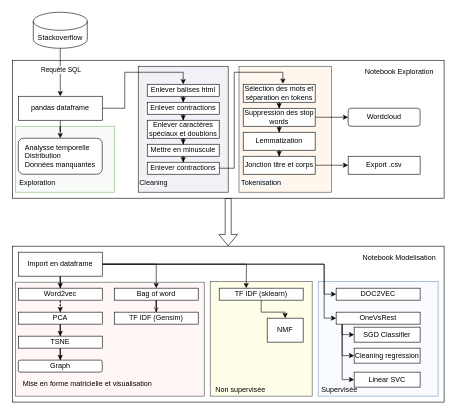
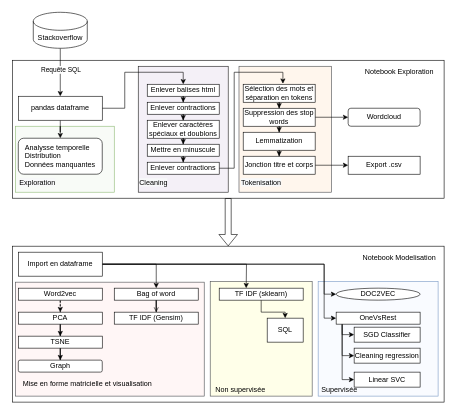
(60, 284) -> none
(378, 294) -> (378, 294)
(285, 330) -> (285, 330)
